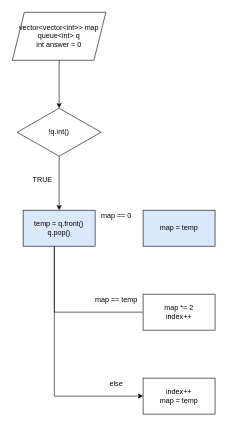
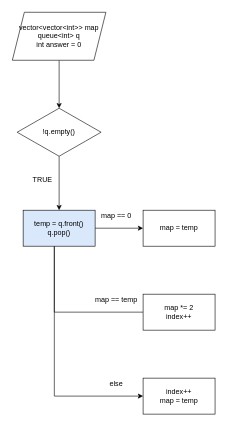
(59, 132) -> (59, 132)
none -> (137, 228)
(179, 228) -> (179, 228)
